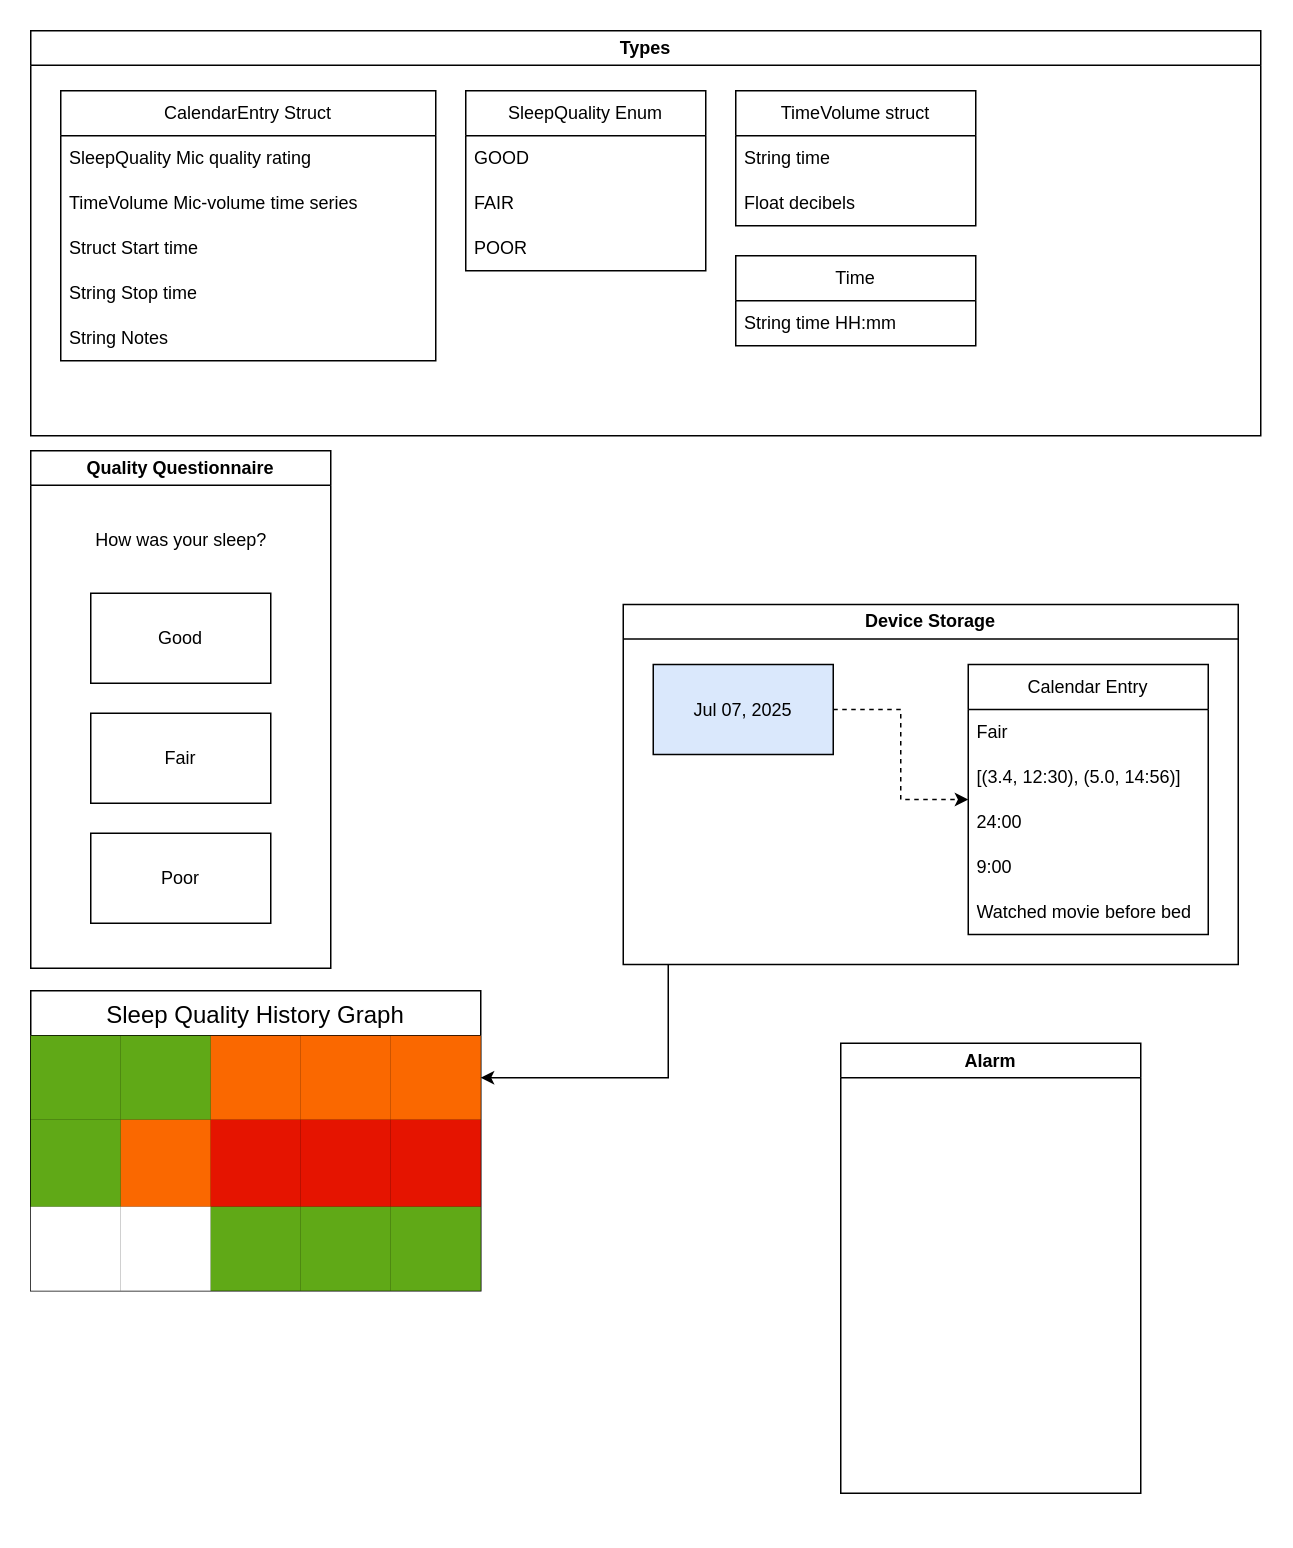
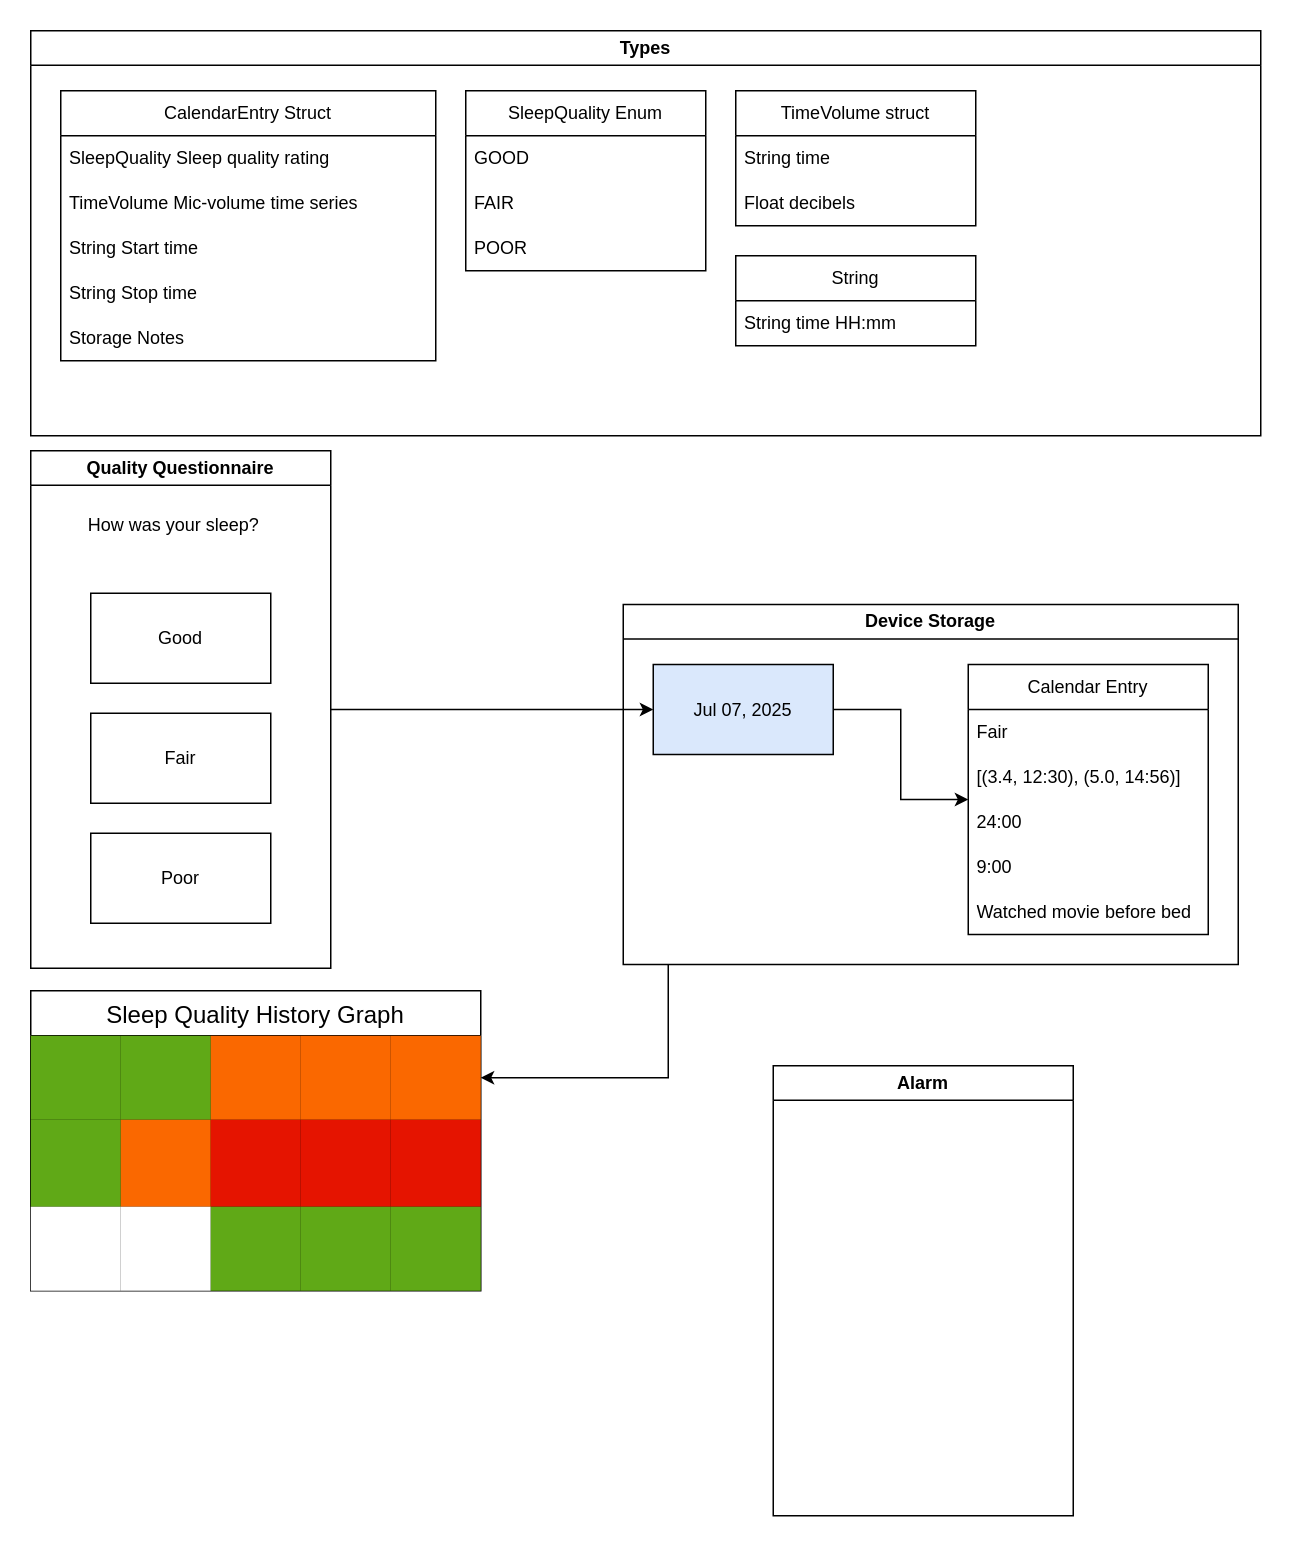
(203, 158) -> (213, 158)
(148, 248) -> (146, 248)
(856, 278) -> (856, 278)
(126, 338) -> (133, 338)
(181, 541) -> (173, 526)
none -> (487, 710)
(901, 751) -> (901, 751)
(991, 1268) -> (923, 1291)
